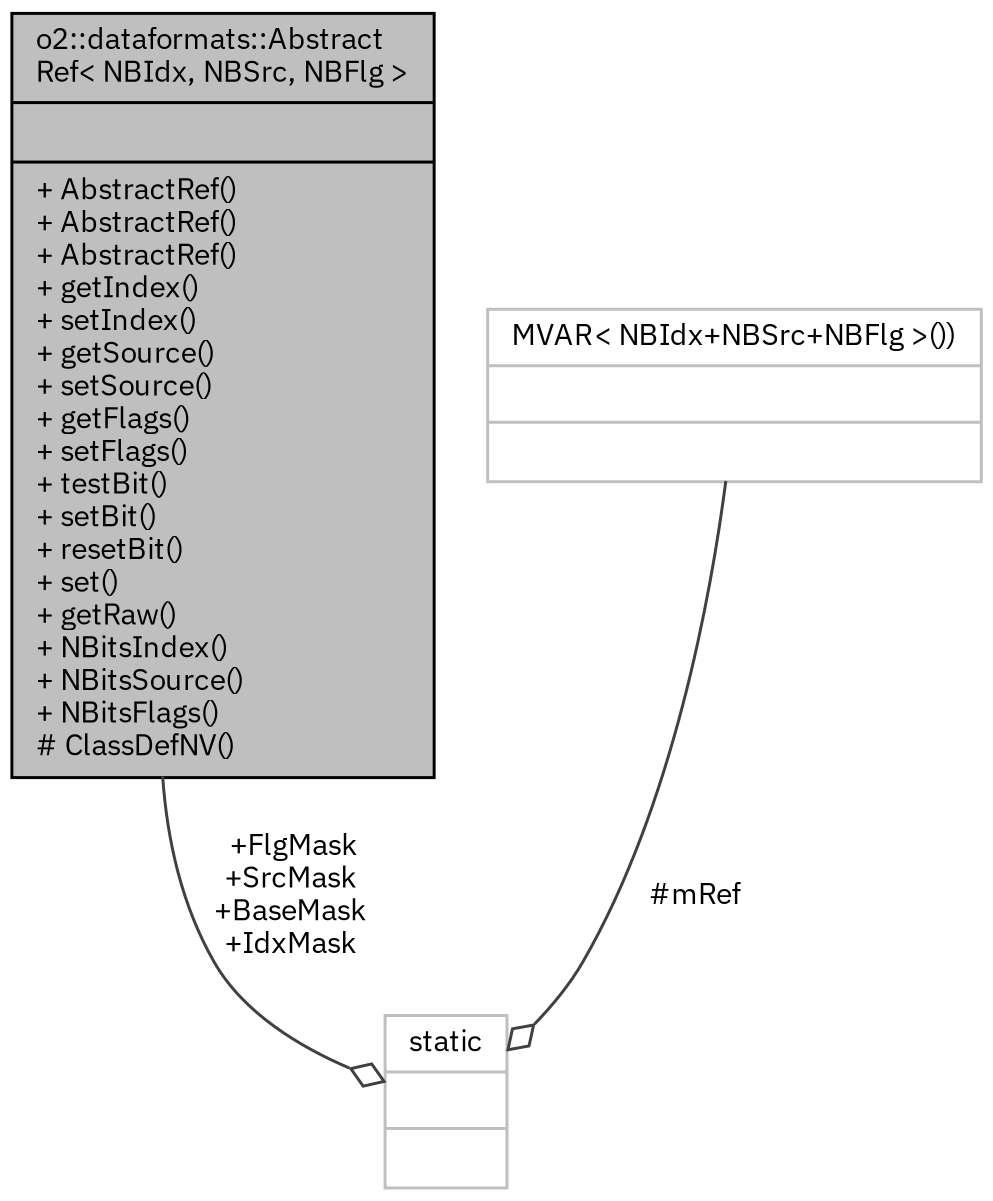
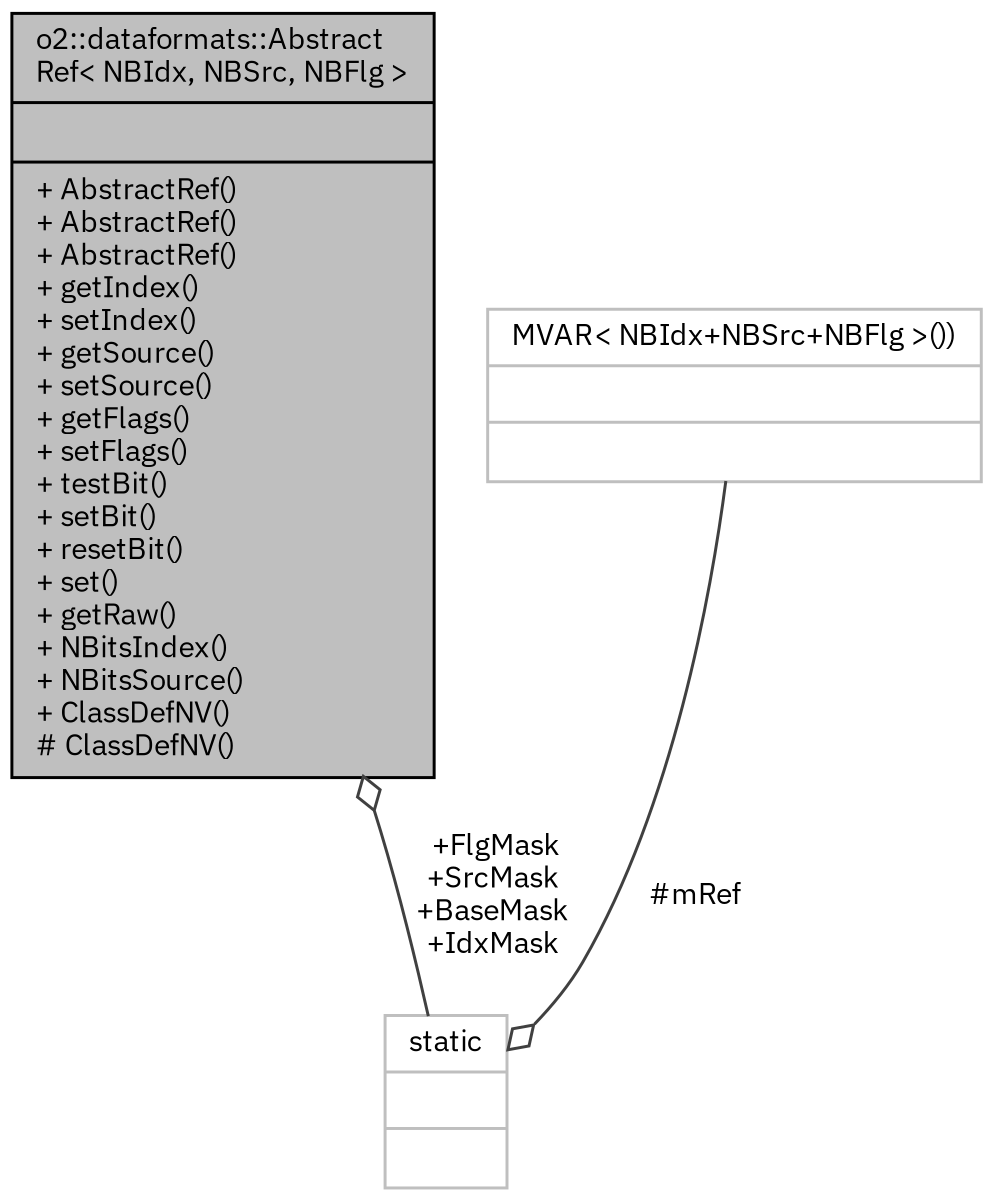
(128, 714) -> (134, 714)
(210, 953) -> (403, 913)
